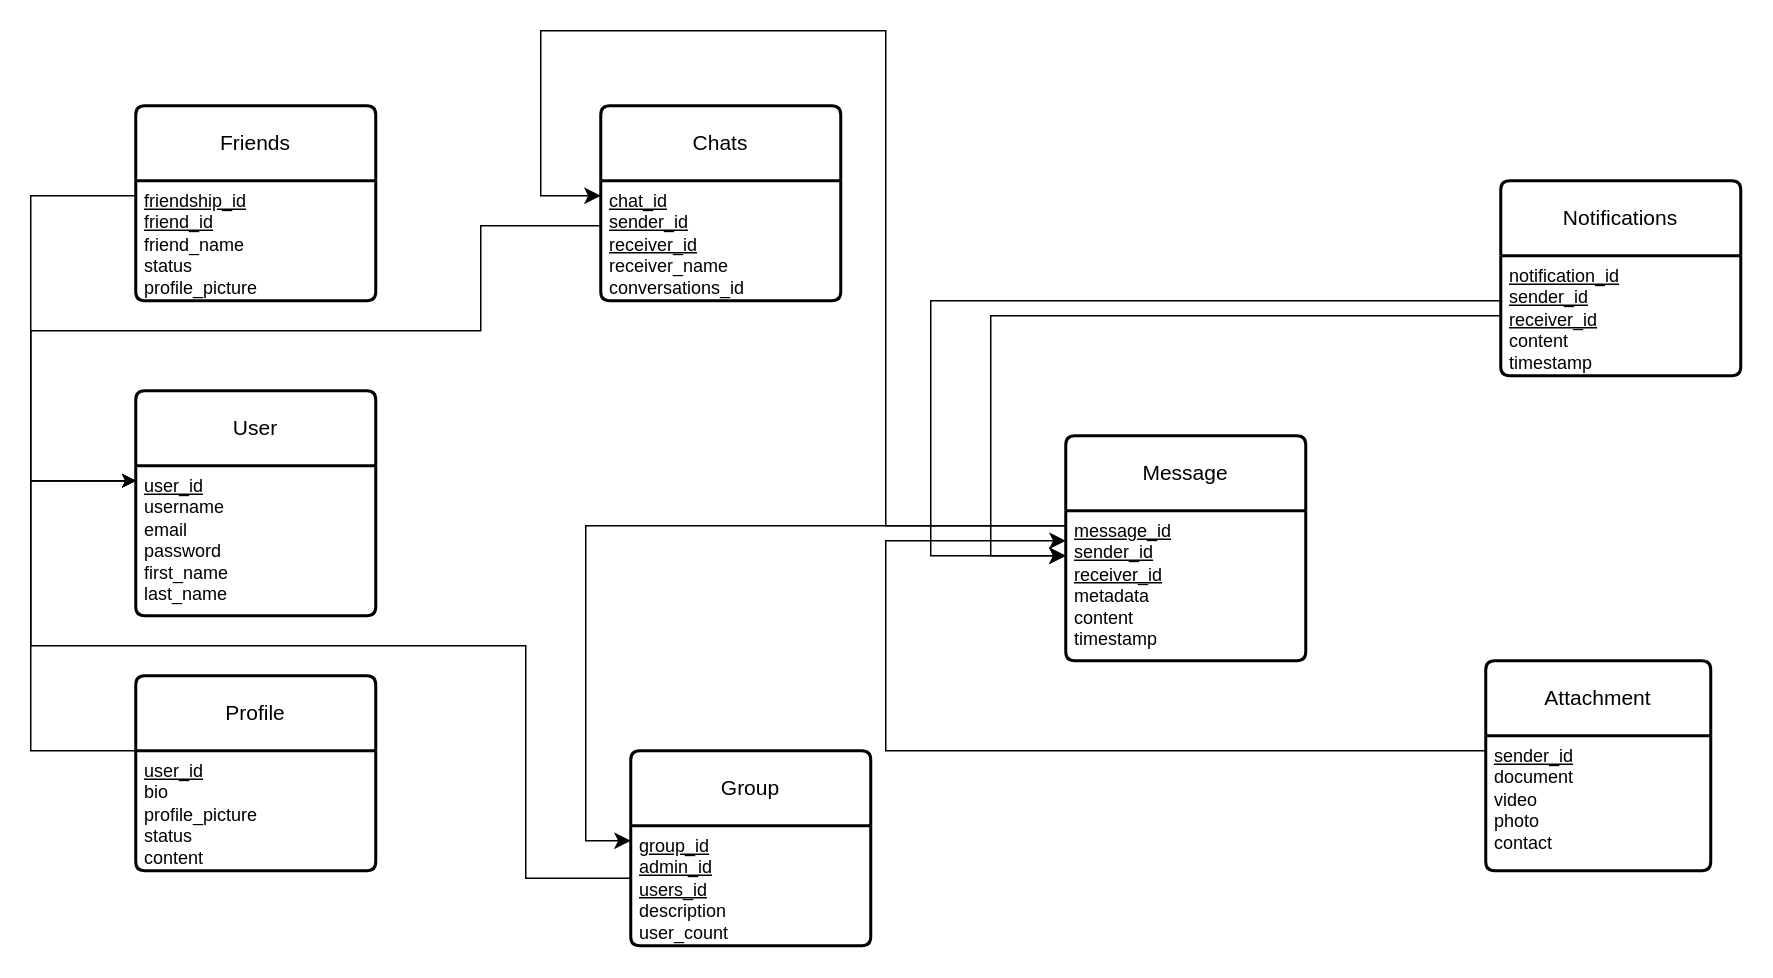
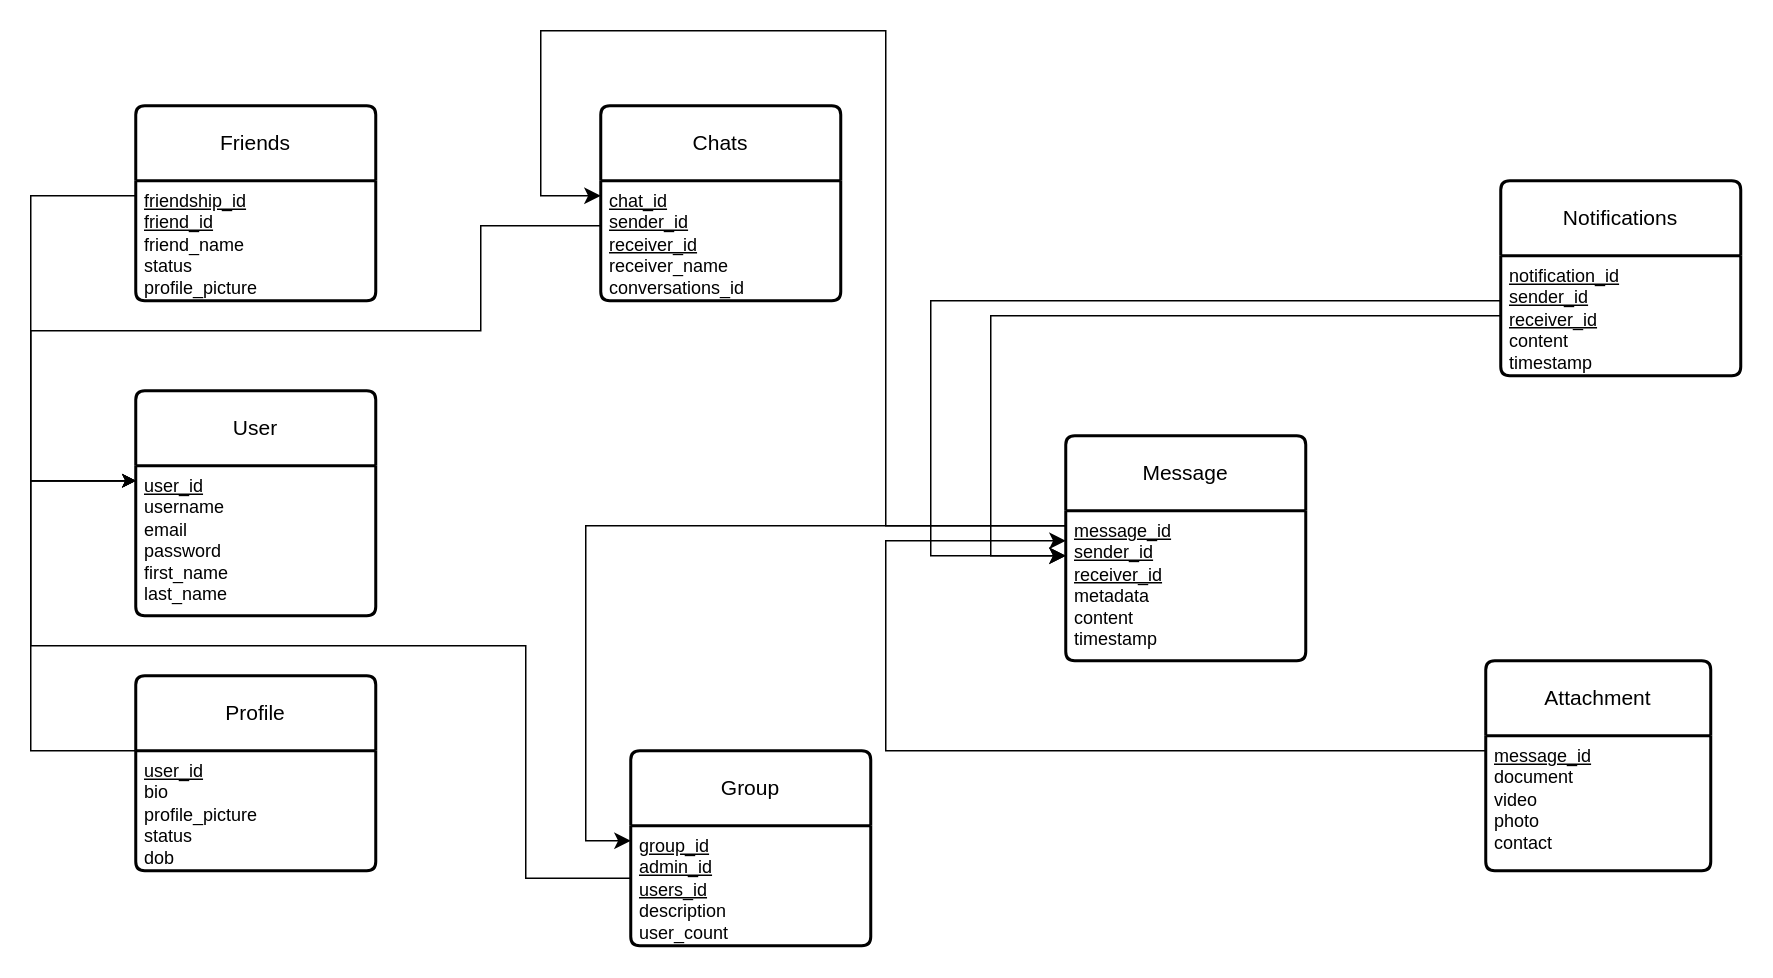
(1538, 800) -> (1543, 800)
(213, 815) -> (213, 815)
